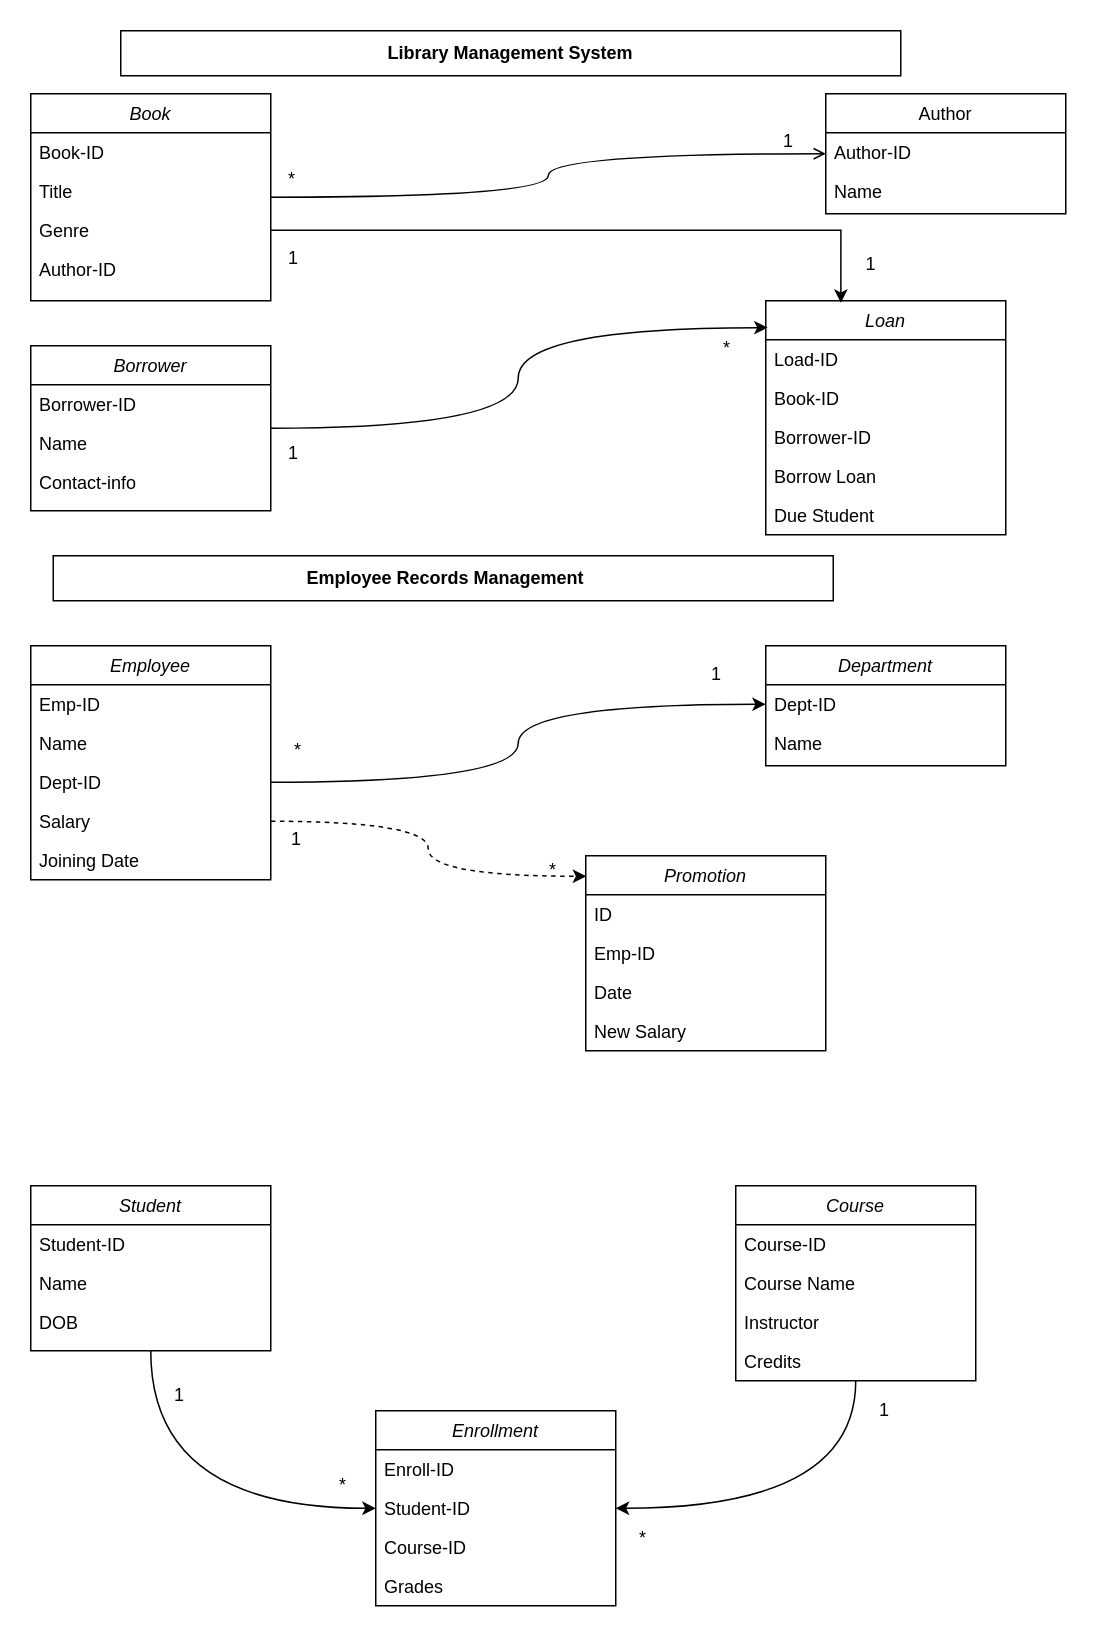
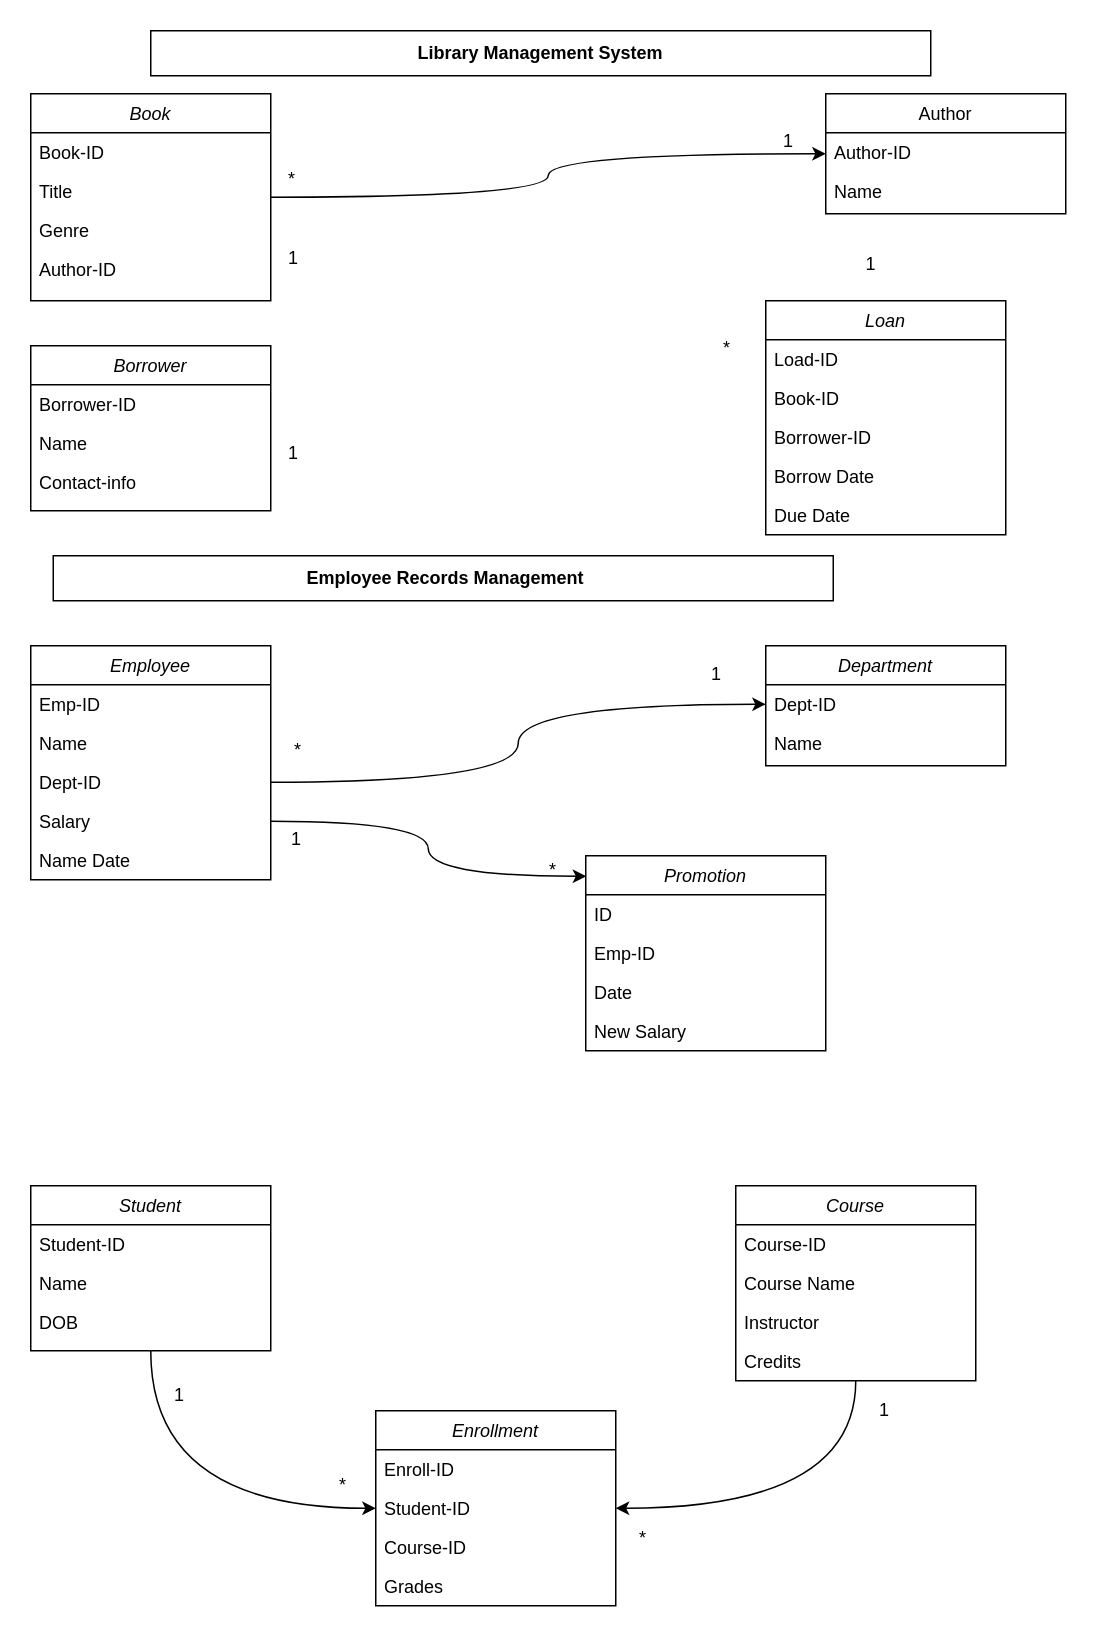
(511, 53) -> (541, 53)
(816, 154) -> (814, 154)
(588, 230) -> none
(517, 381) -> none
(827, 477) -> (827, 477)
(827, 516) -> (812, 516)
(427, 846) -> (427, 846)
(92, 861) -> (82, 861)
